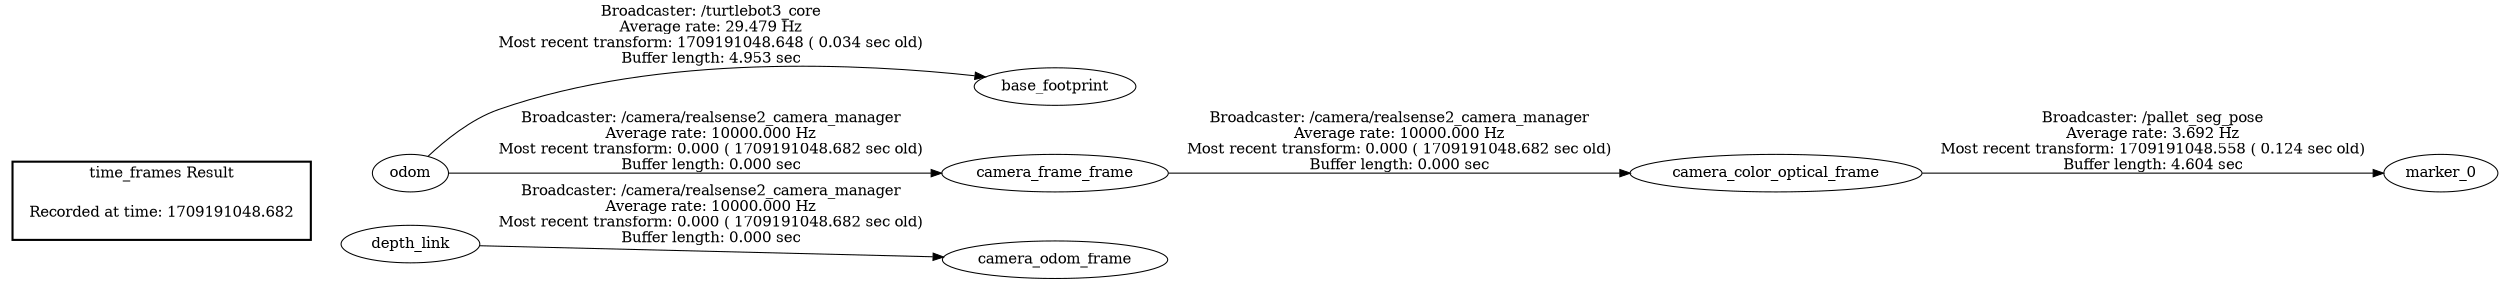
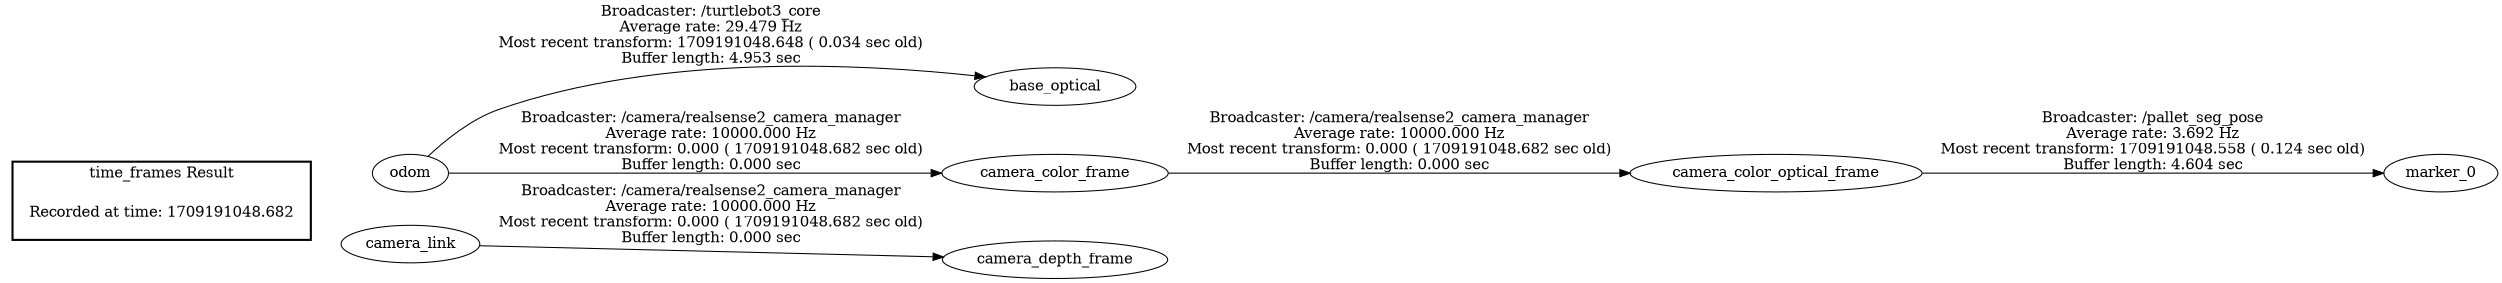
(1055, 87) -> (1055, 87)
(1055, 173) -> (1055, 173)
(410, 244) -> (410, 244)
(1055, 260) -> (1055, 260)
